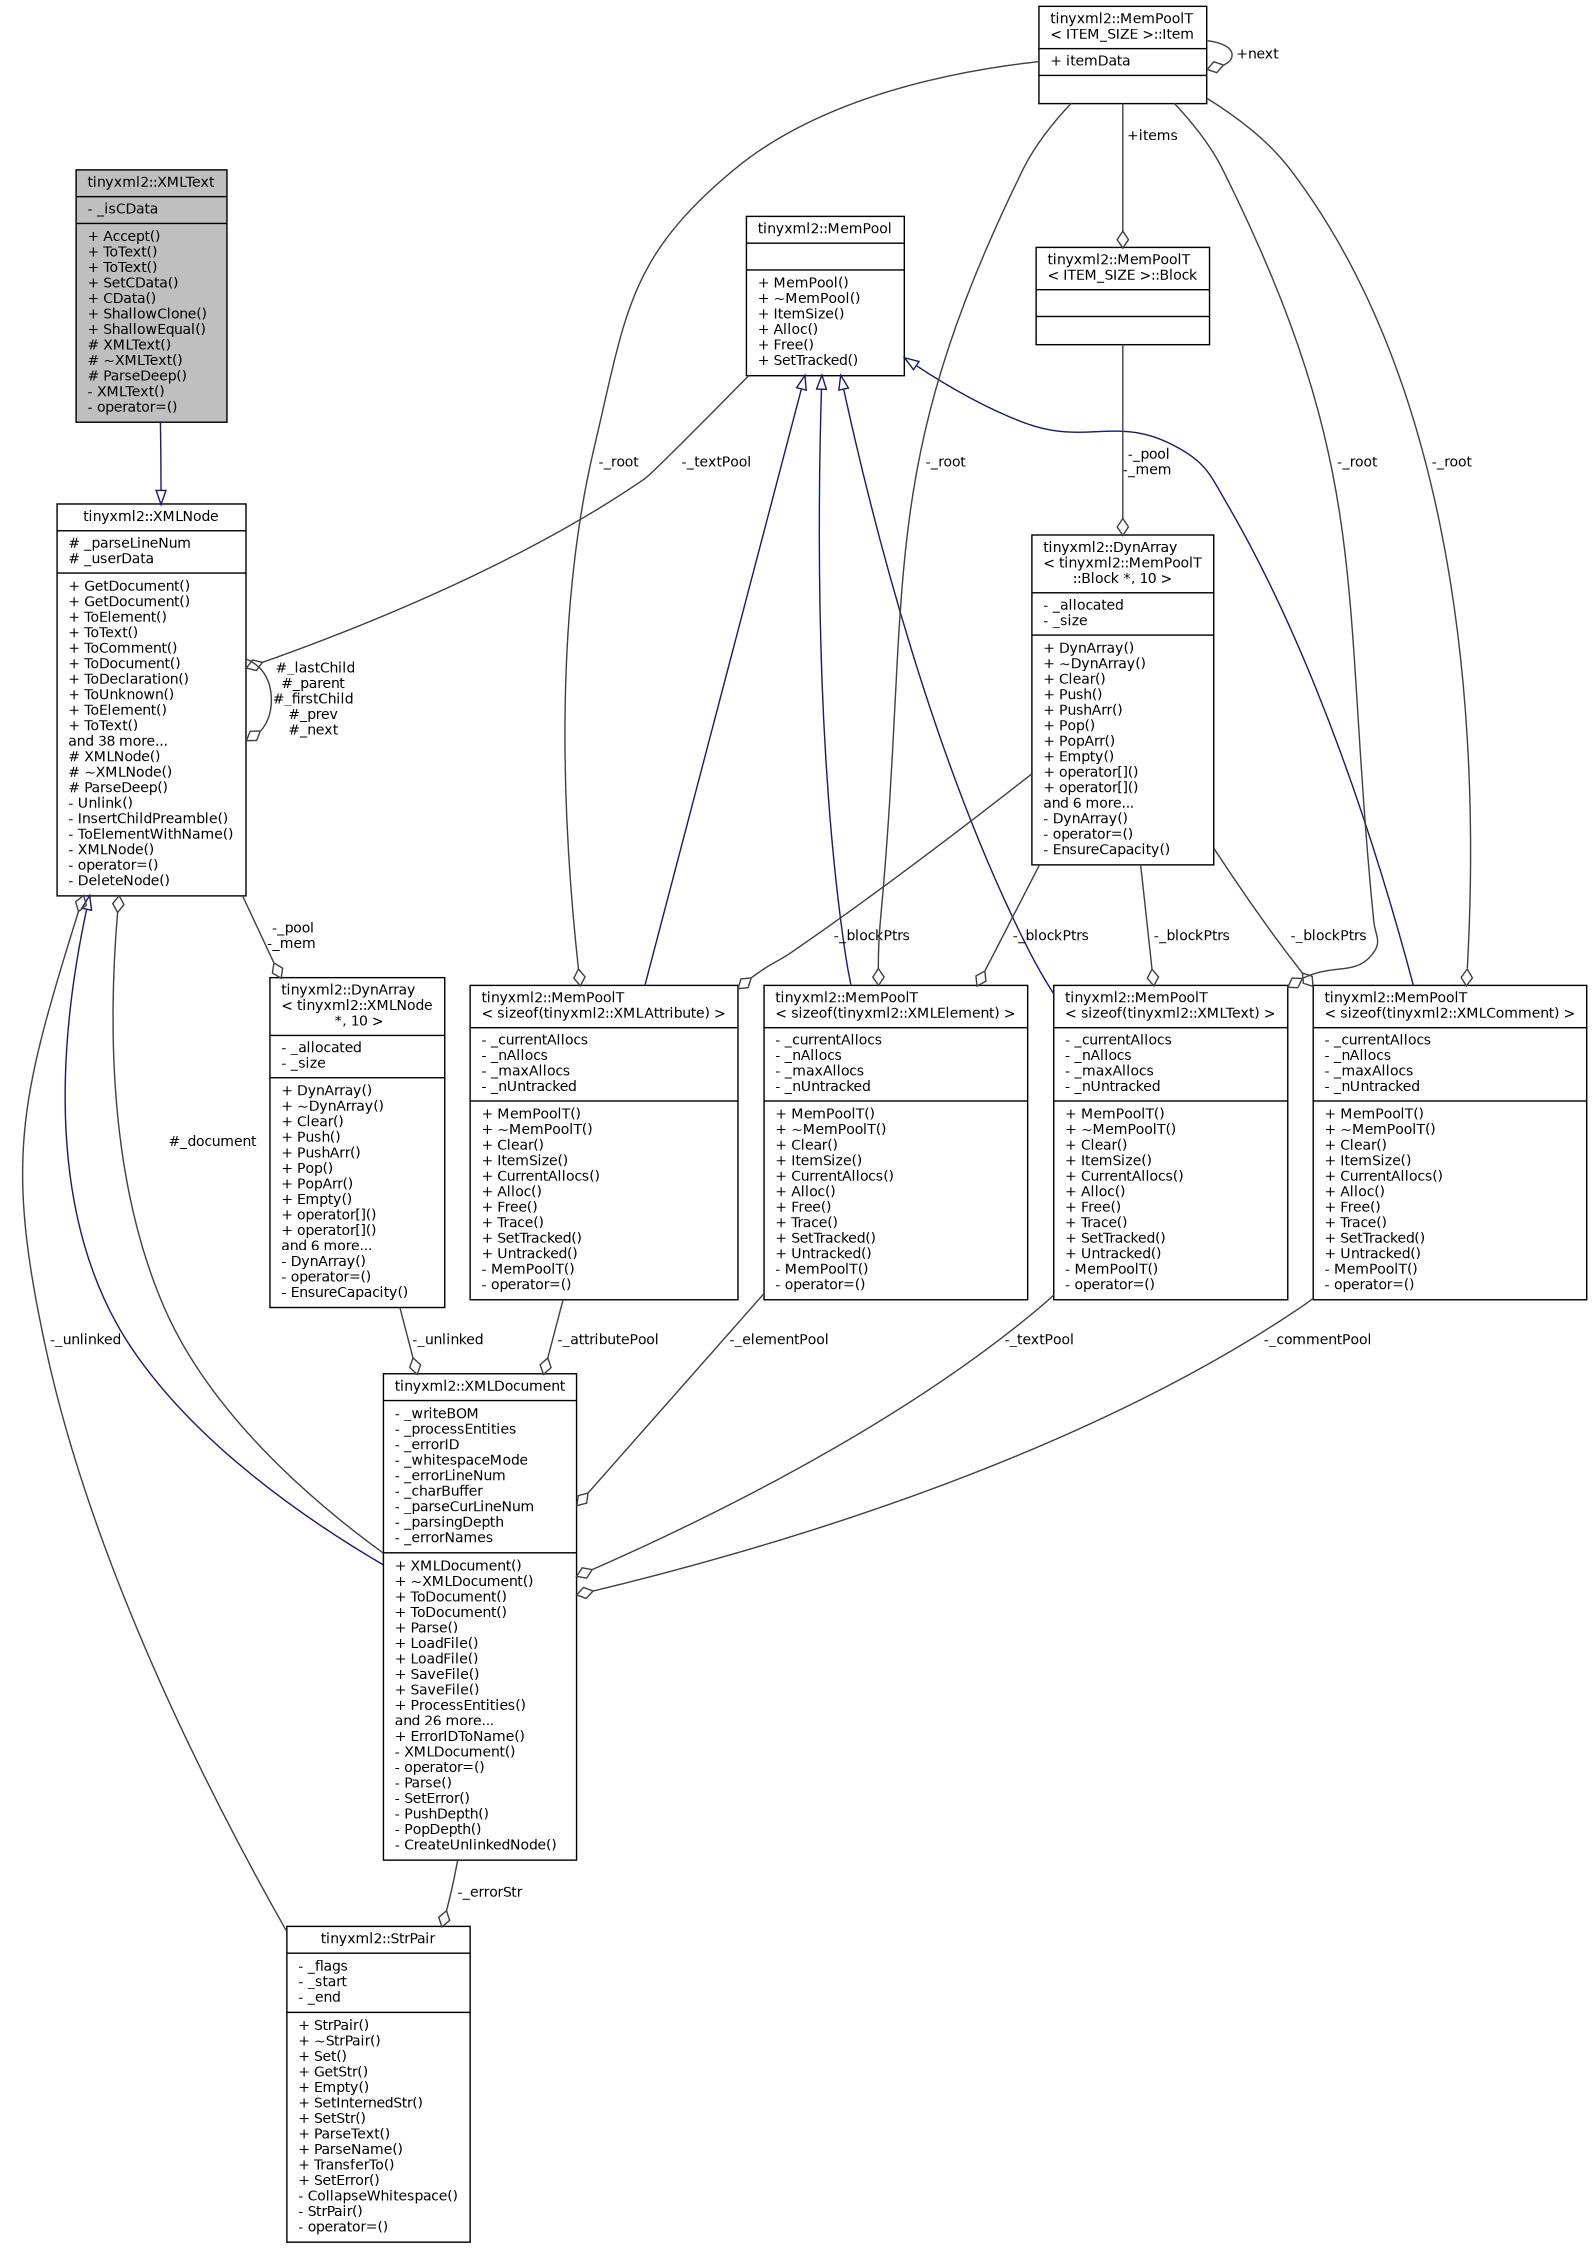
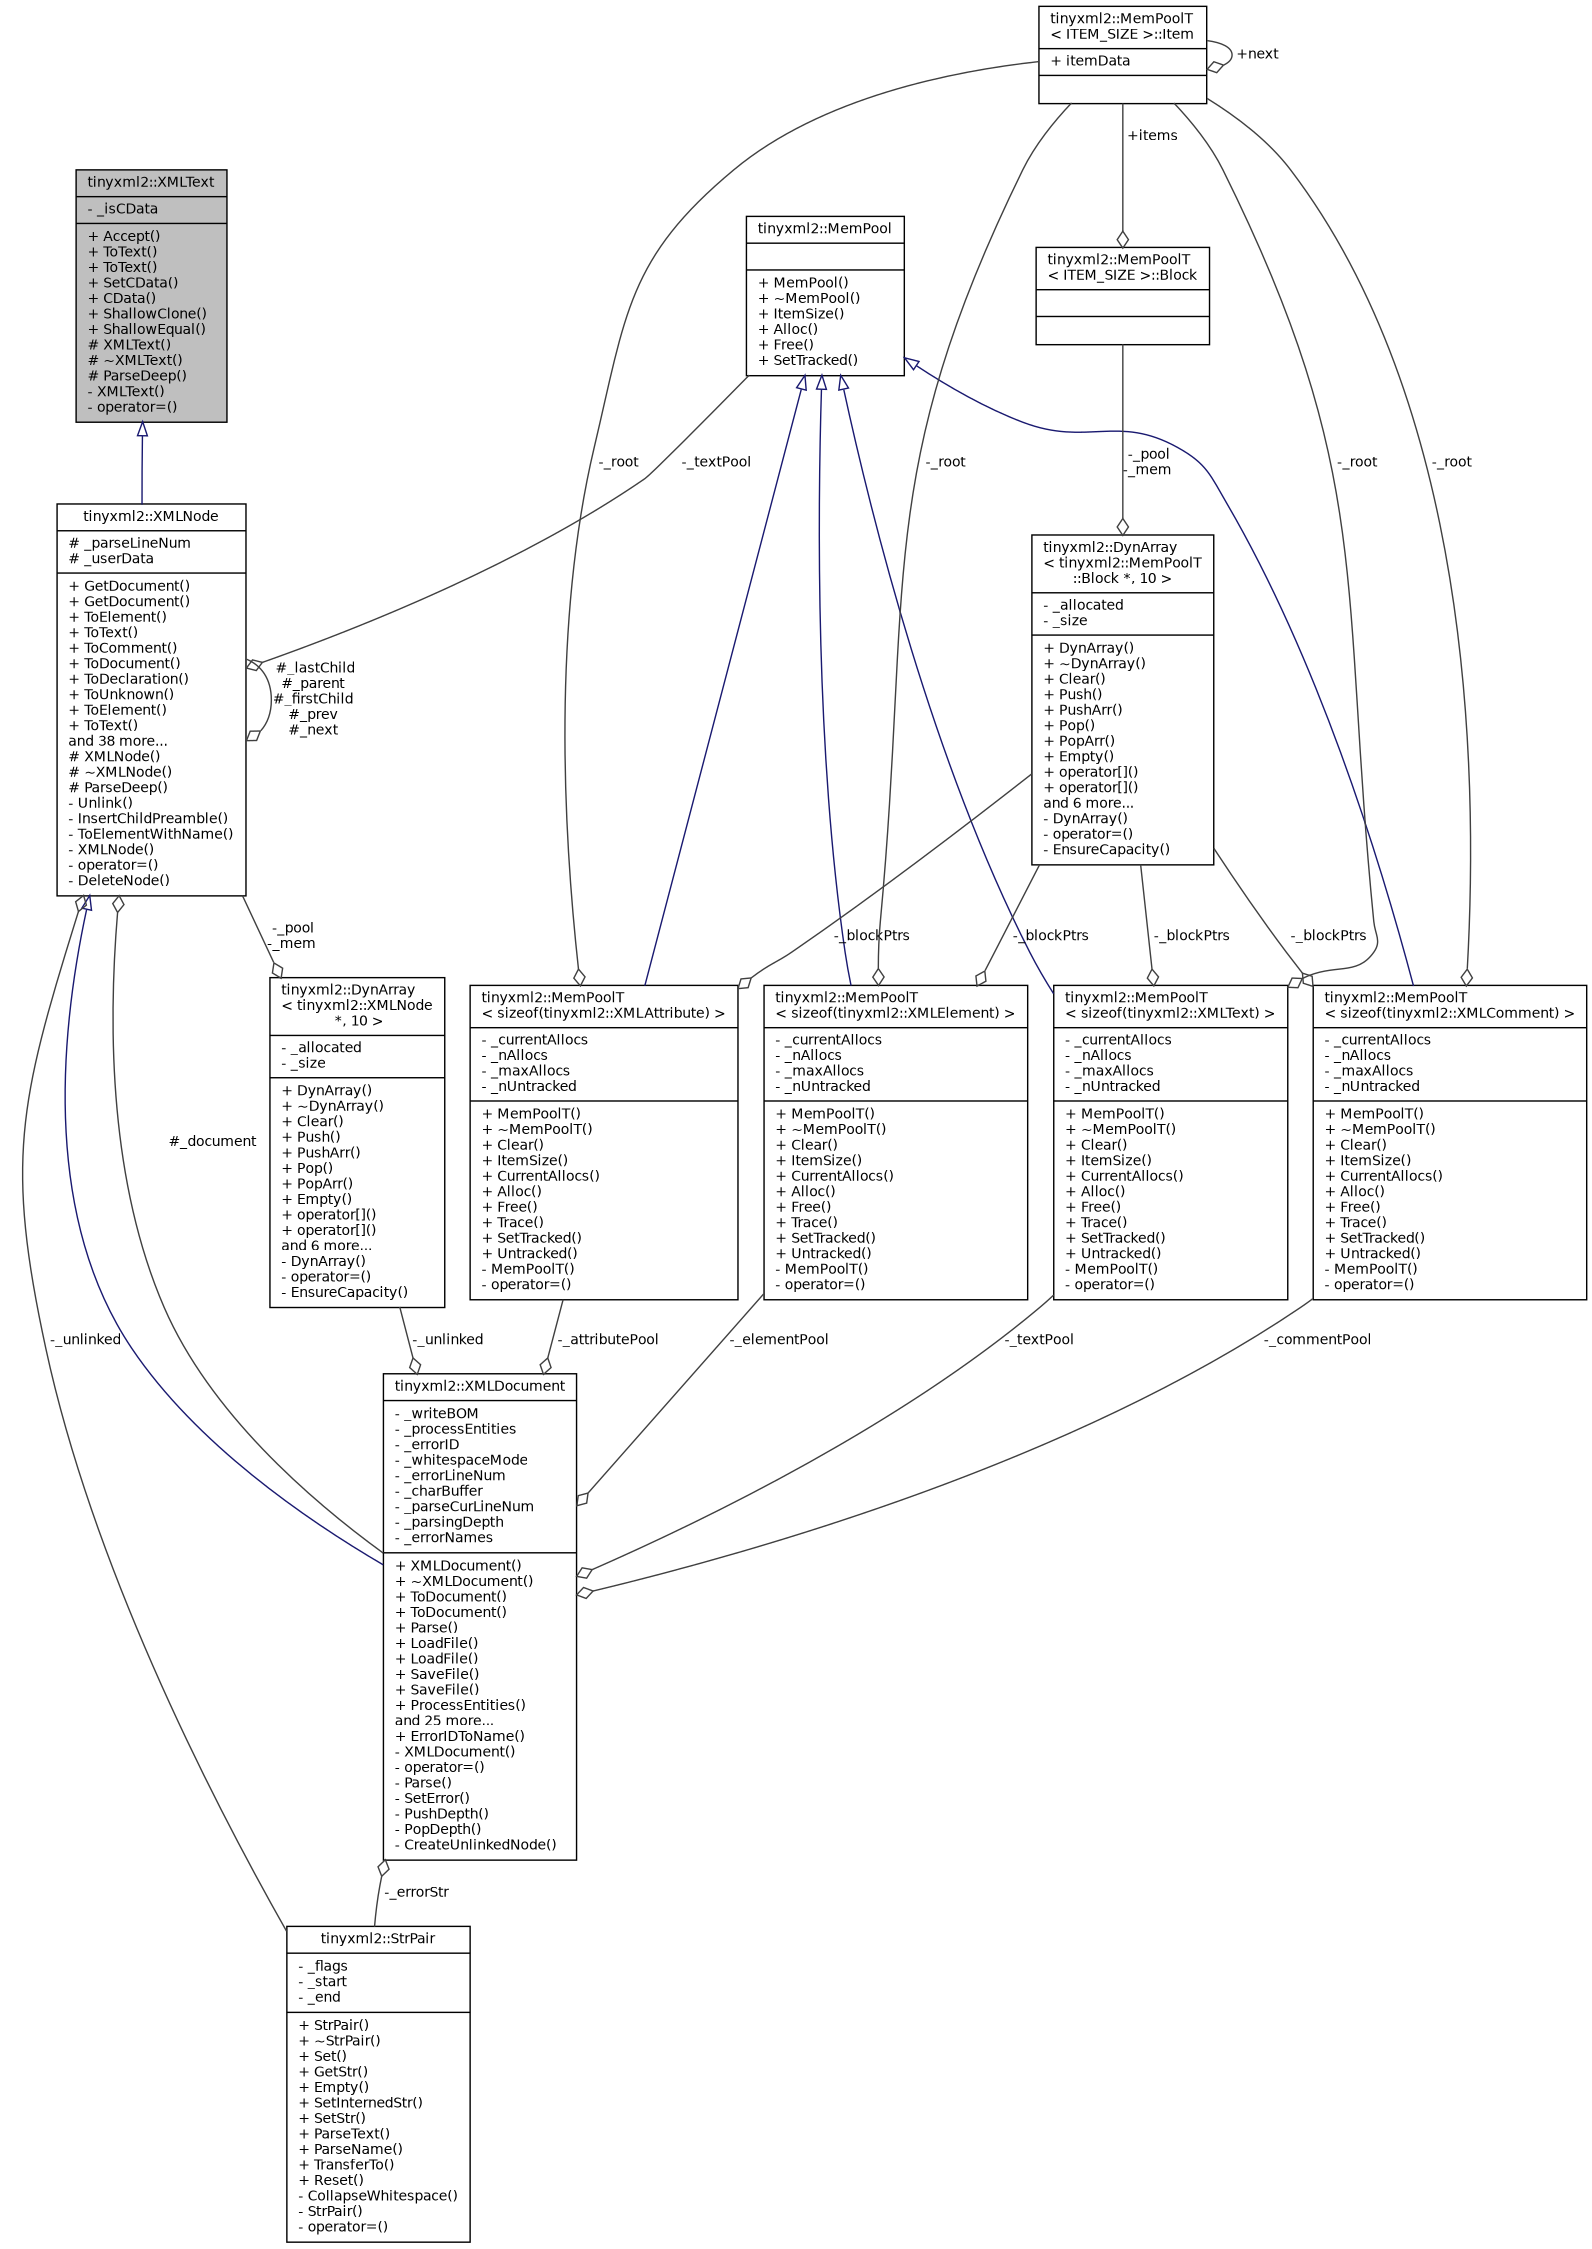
(161, 456) -> (142, 470)
(445, 1721) -> (445, 1721)
(453, 1885) -> (377, 1901)
(339, 2181) -> (331, 2181)
